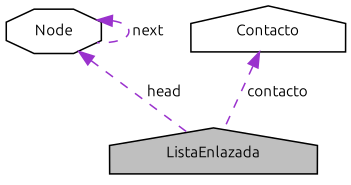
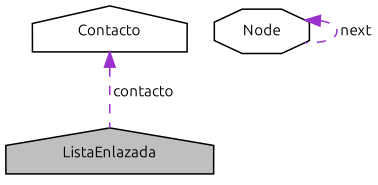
(139, 96) -> none
